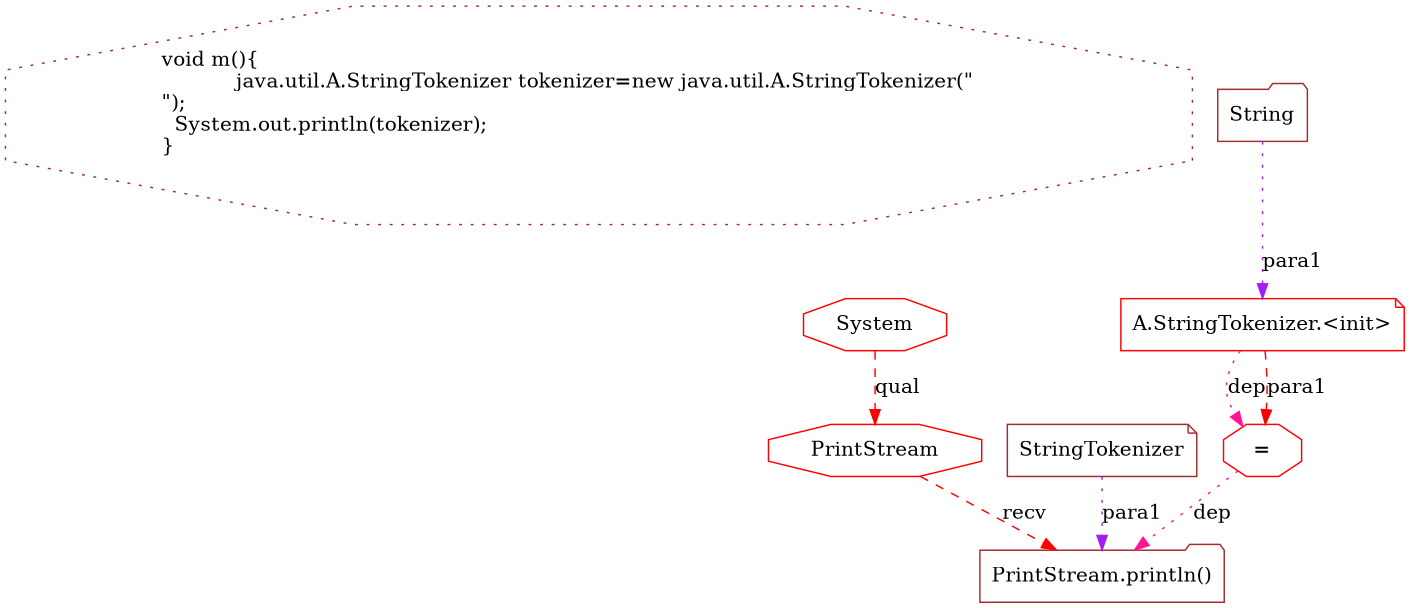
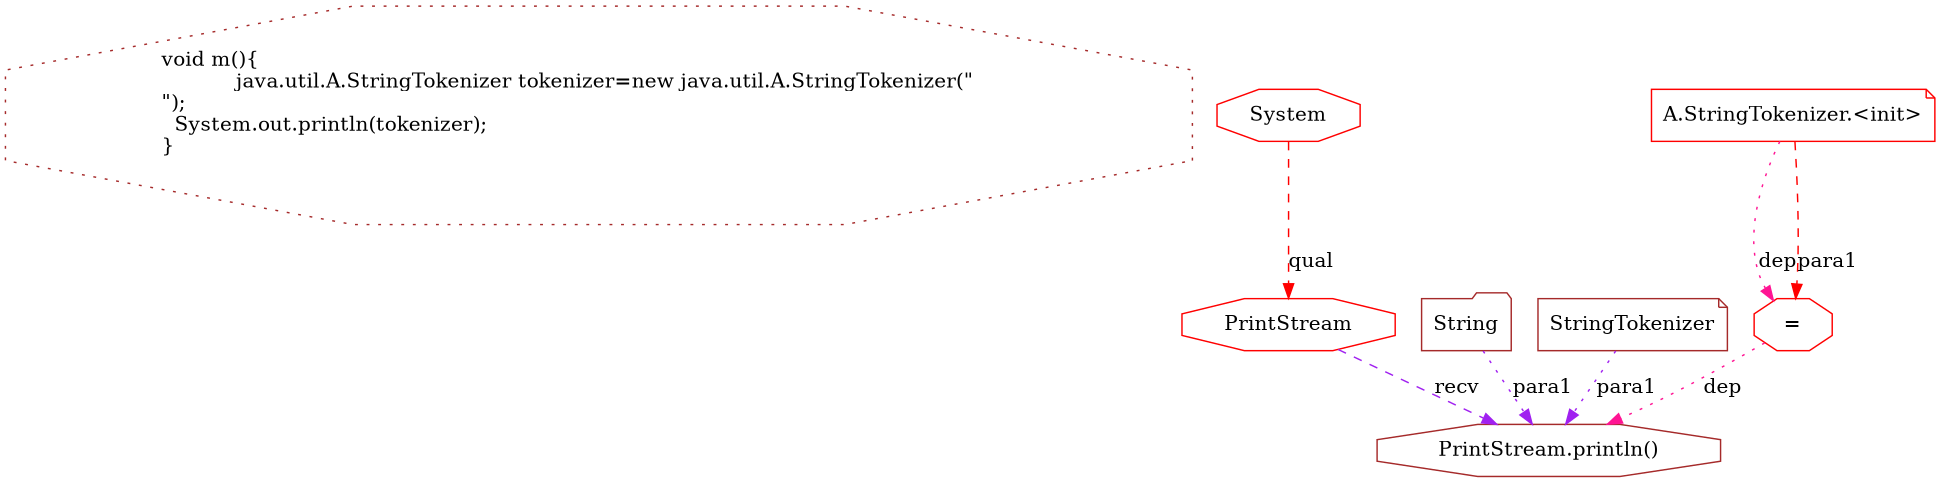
(1263, 213) -> (1504, 381)
(982, 510) -> (1411, 384)
(1102, 576) -> (1549, 450)
